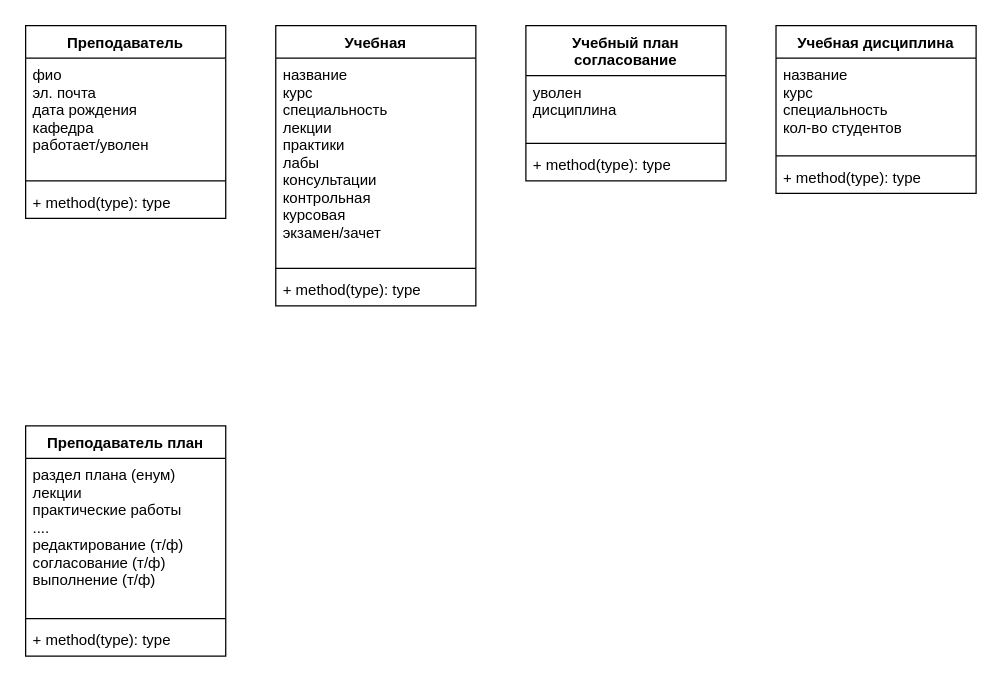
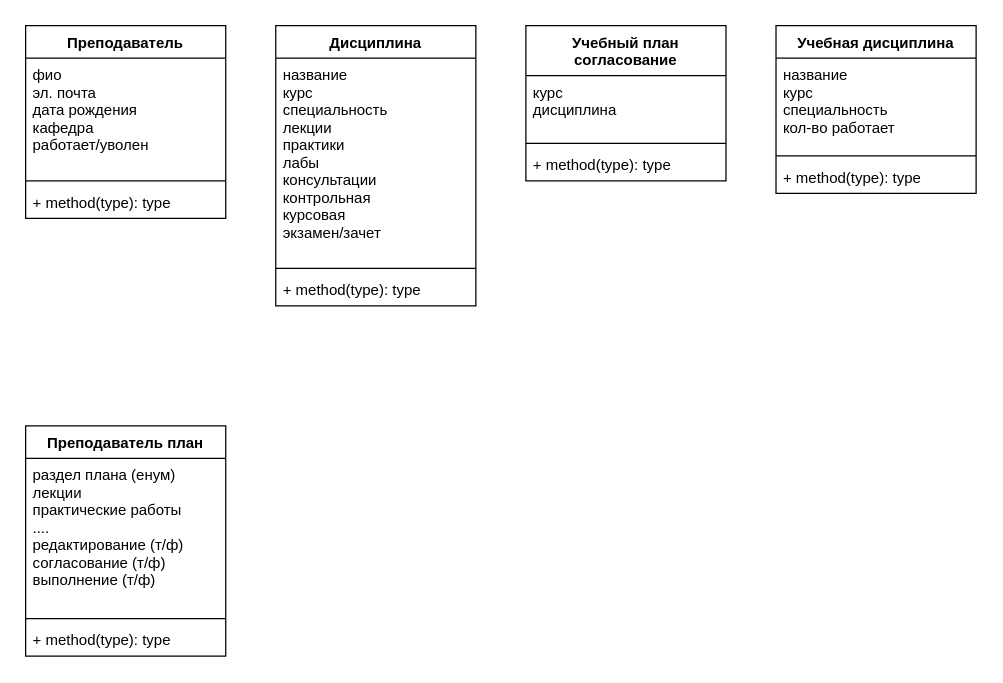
(375, 43) -> (375, 43)
(816, 75) -> (816, 75)
(558, 93) -> (549, 93)
